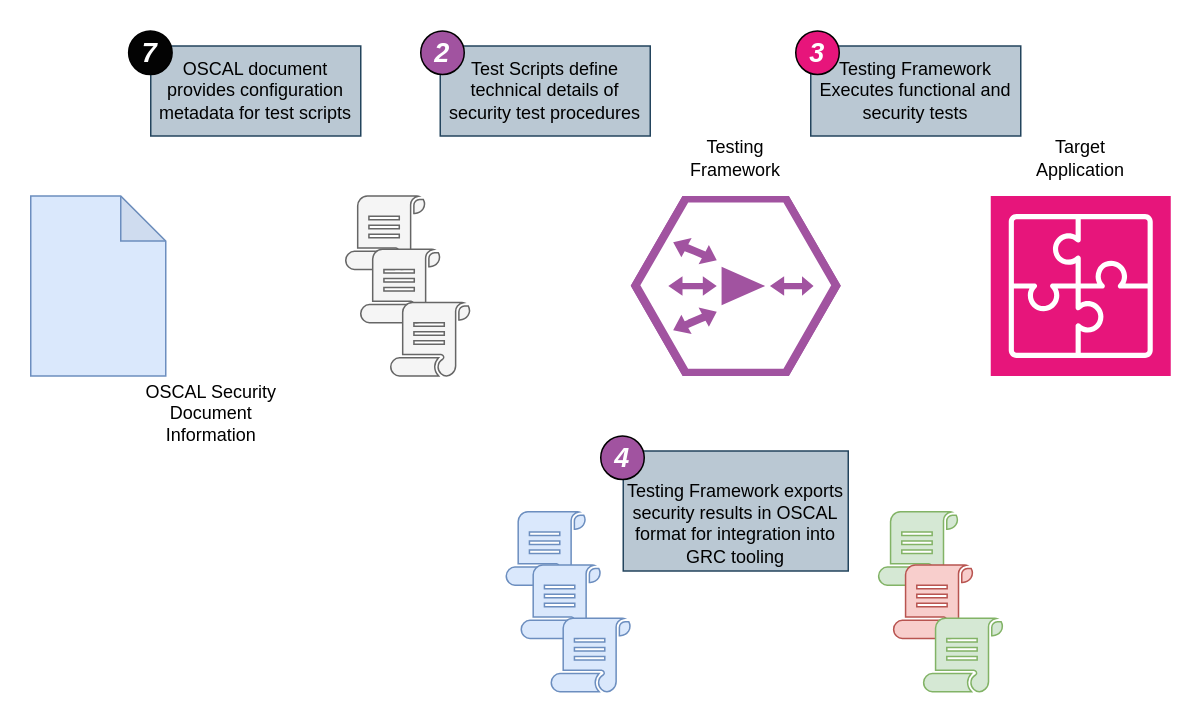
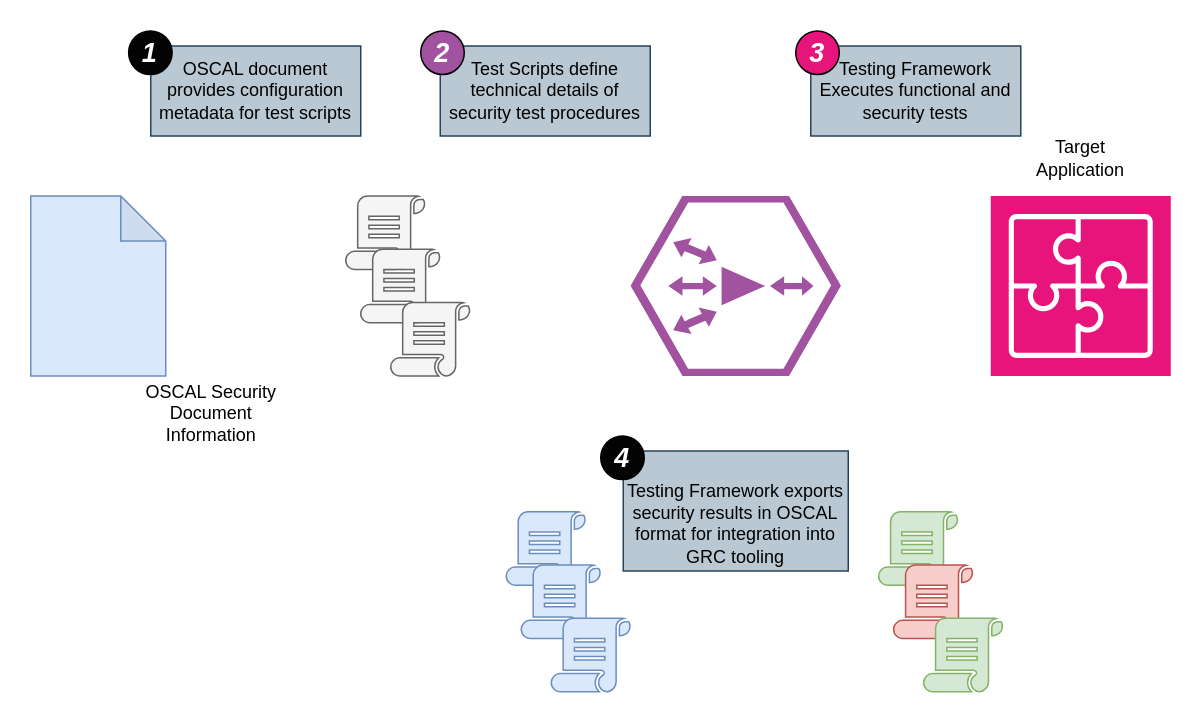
(150, 53) -> (150, 53)
(736, 158) -> none
(623, 458) -> (623, 458)
